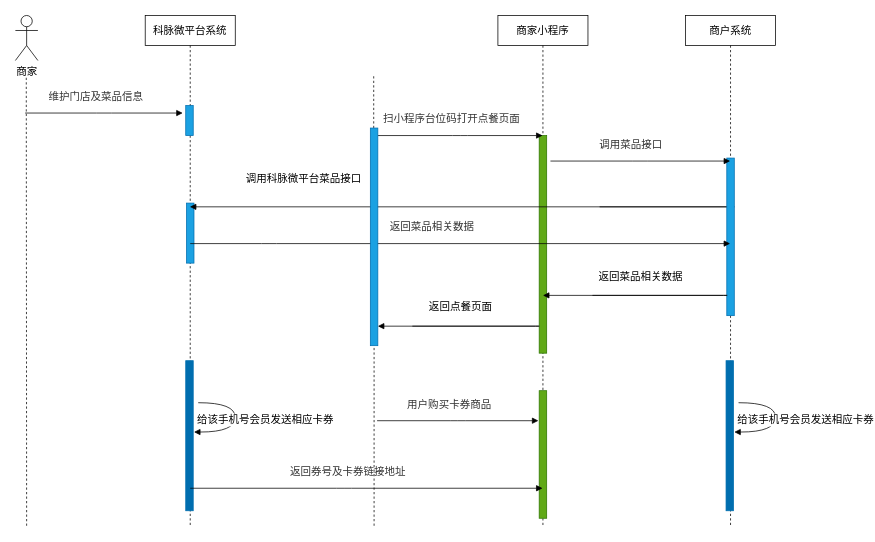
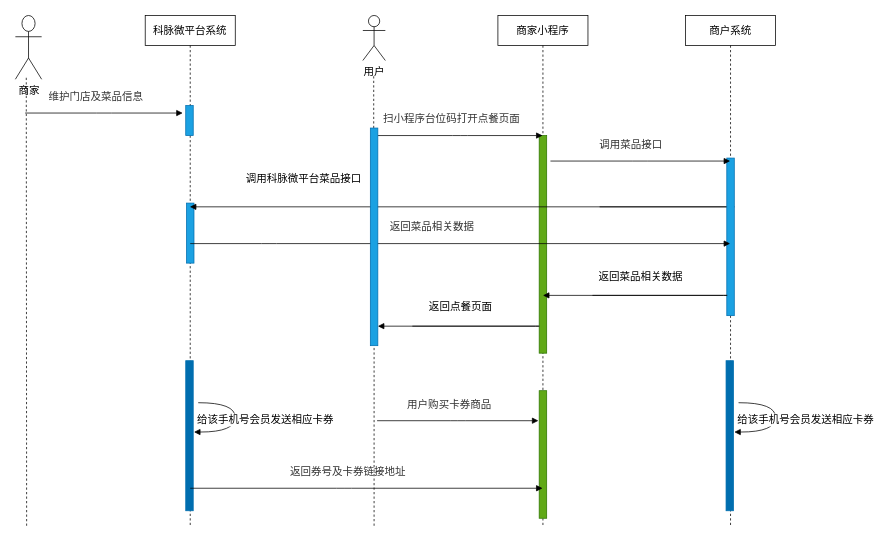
(27, 38) -> (29, 47)
none -> (374, 38)
